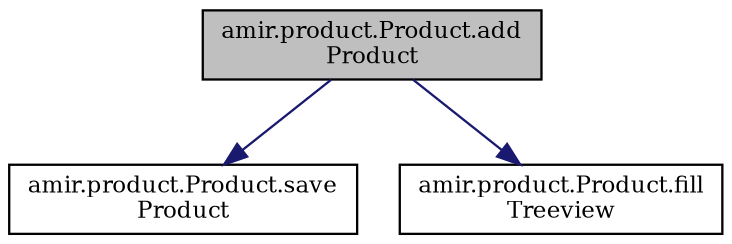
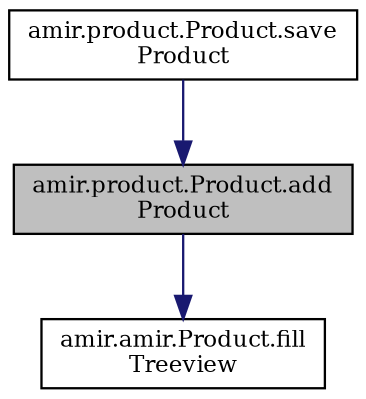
(287, 115) -> (183, 110)
(561, 199) -> (183, 354)
